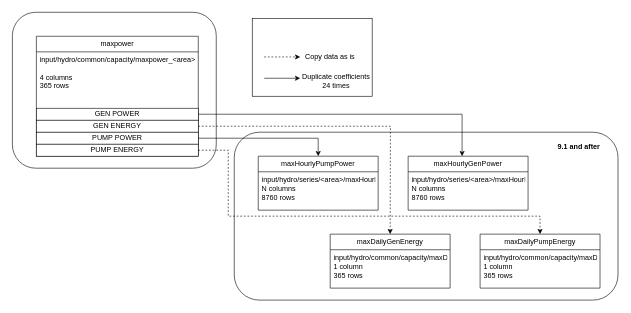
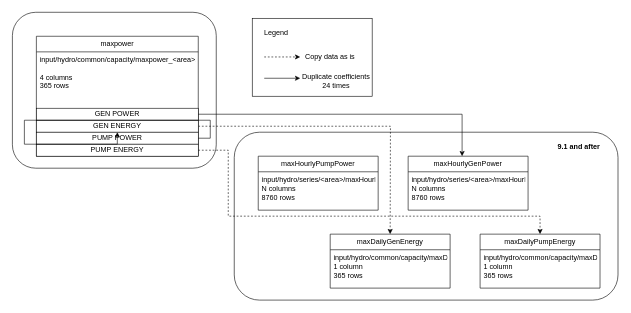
none -> (276, 33)
(317, 138) -> (24, 132)
